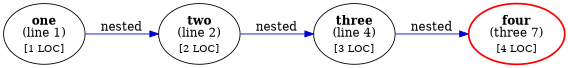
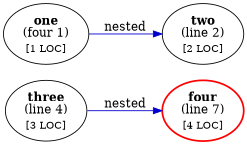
(44, 33) -> (46, 33)
(517, 33) -> (203, 110)
(273, 34) -> none
